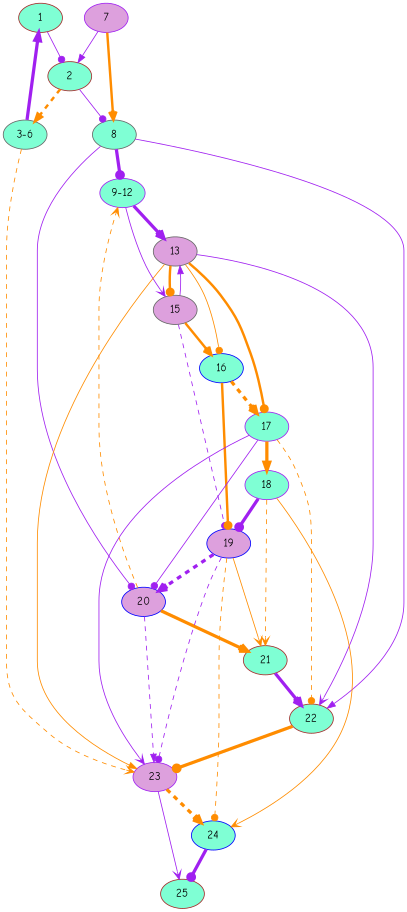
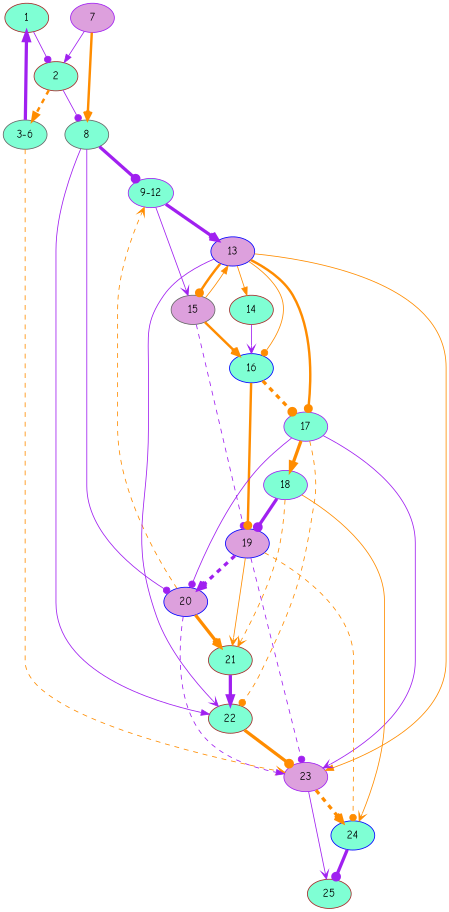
(175, 251) -> (233, 251)
(181, 285) -> (215, 285)
none -> (251, 310)
(242, 394) -> (276, 395)
(286, 686) -> (230, 685)
